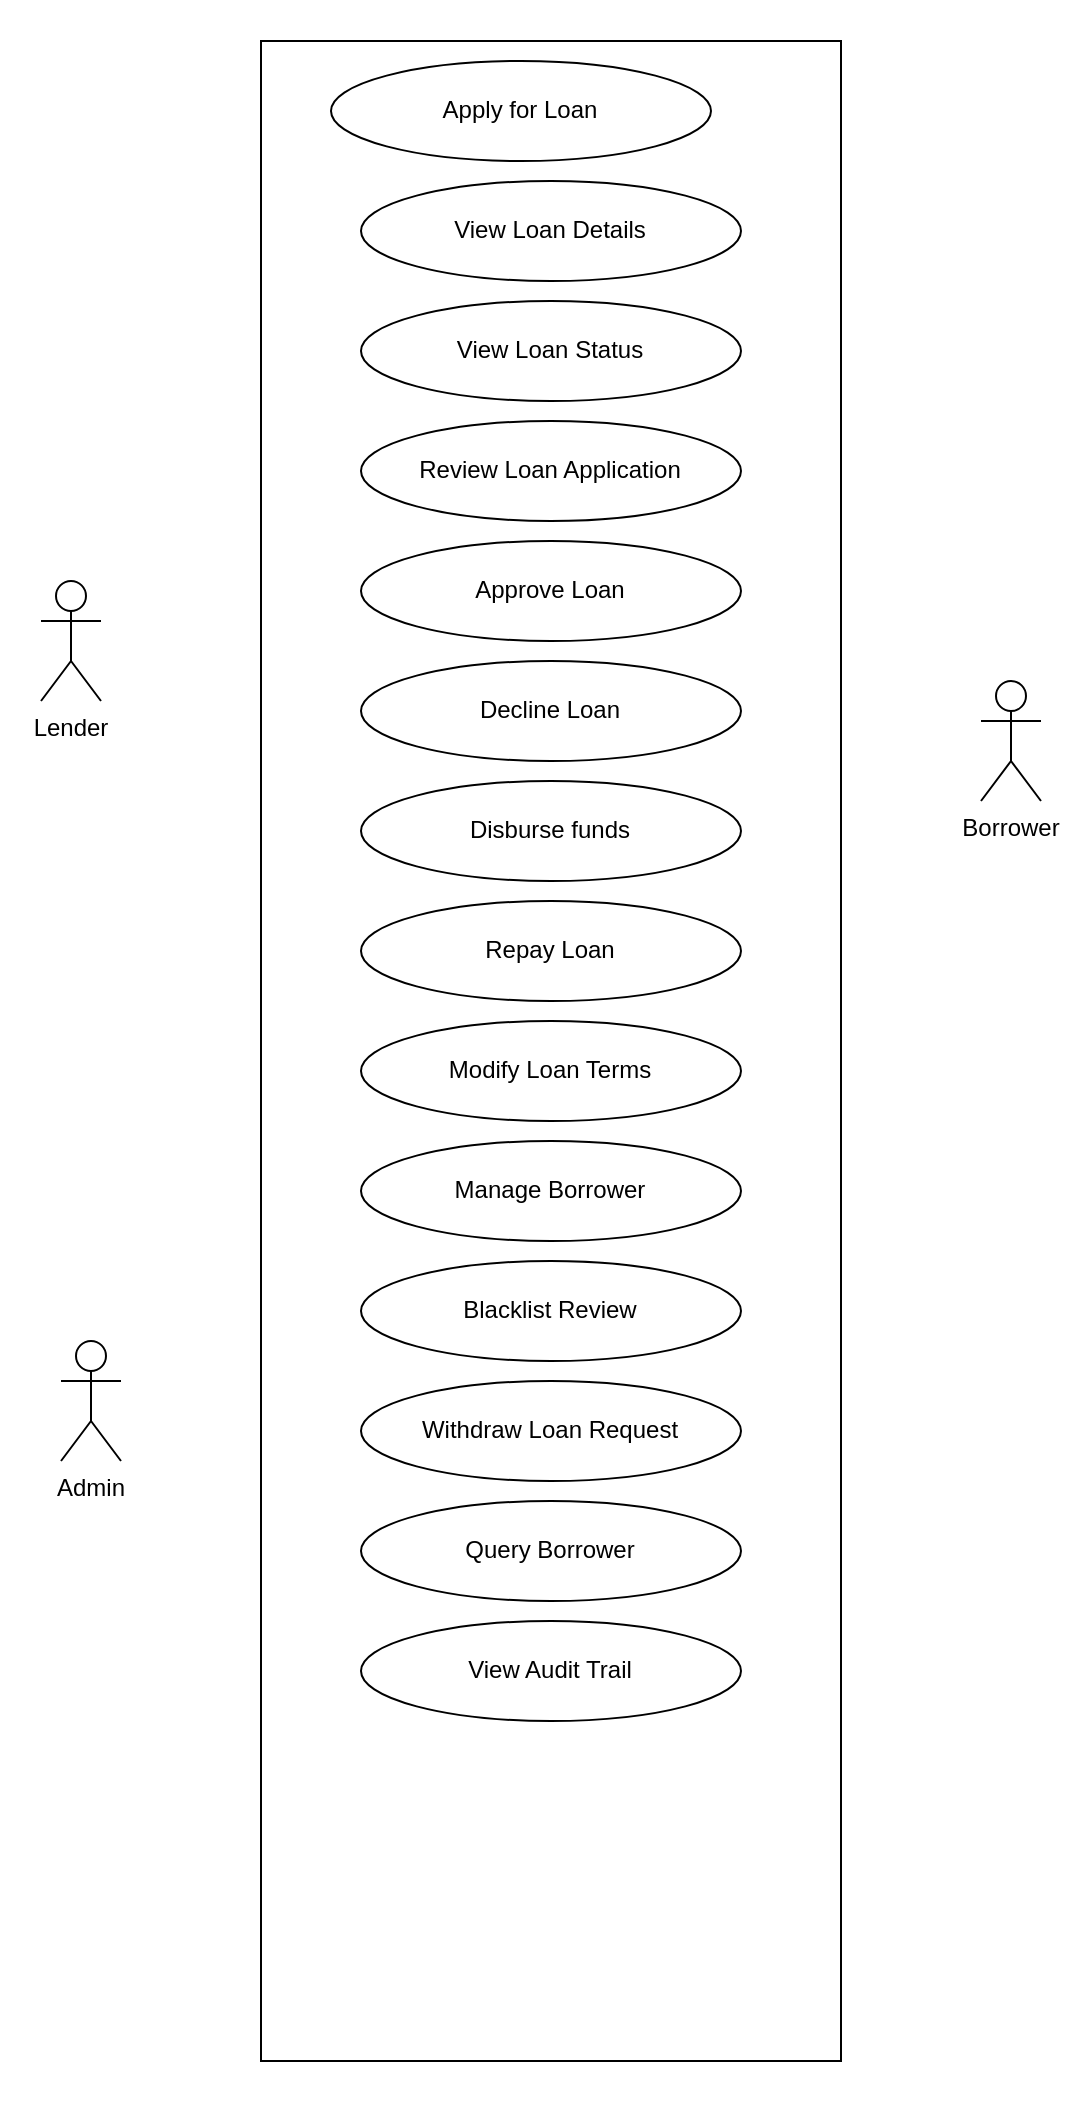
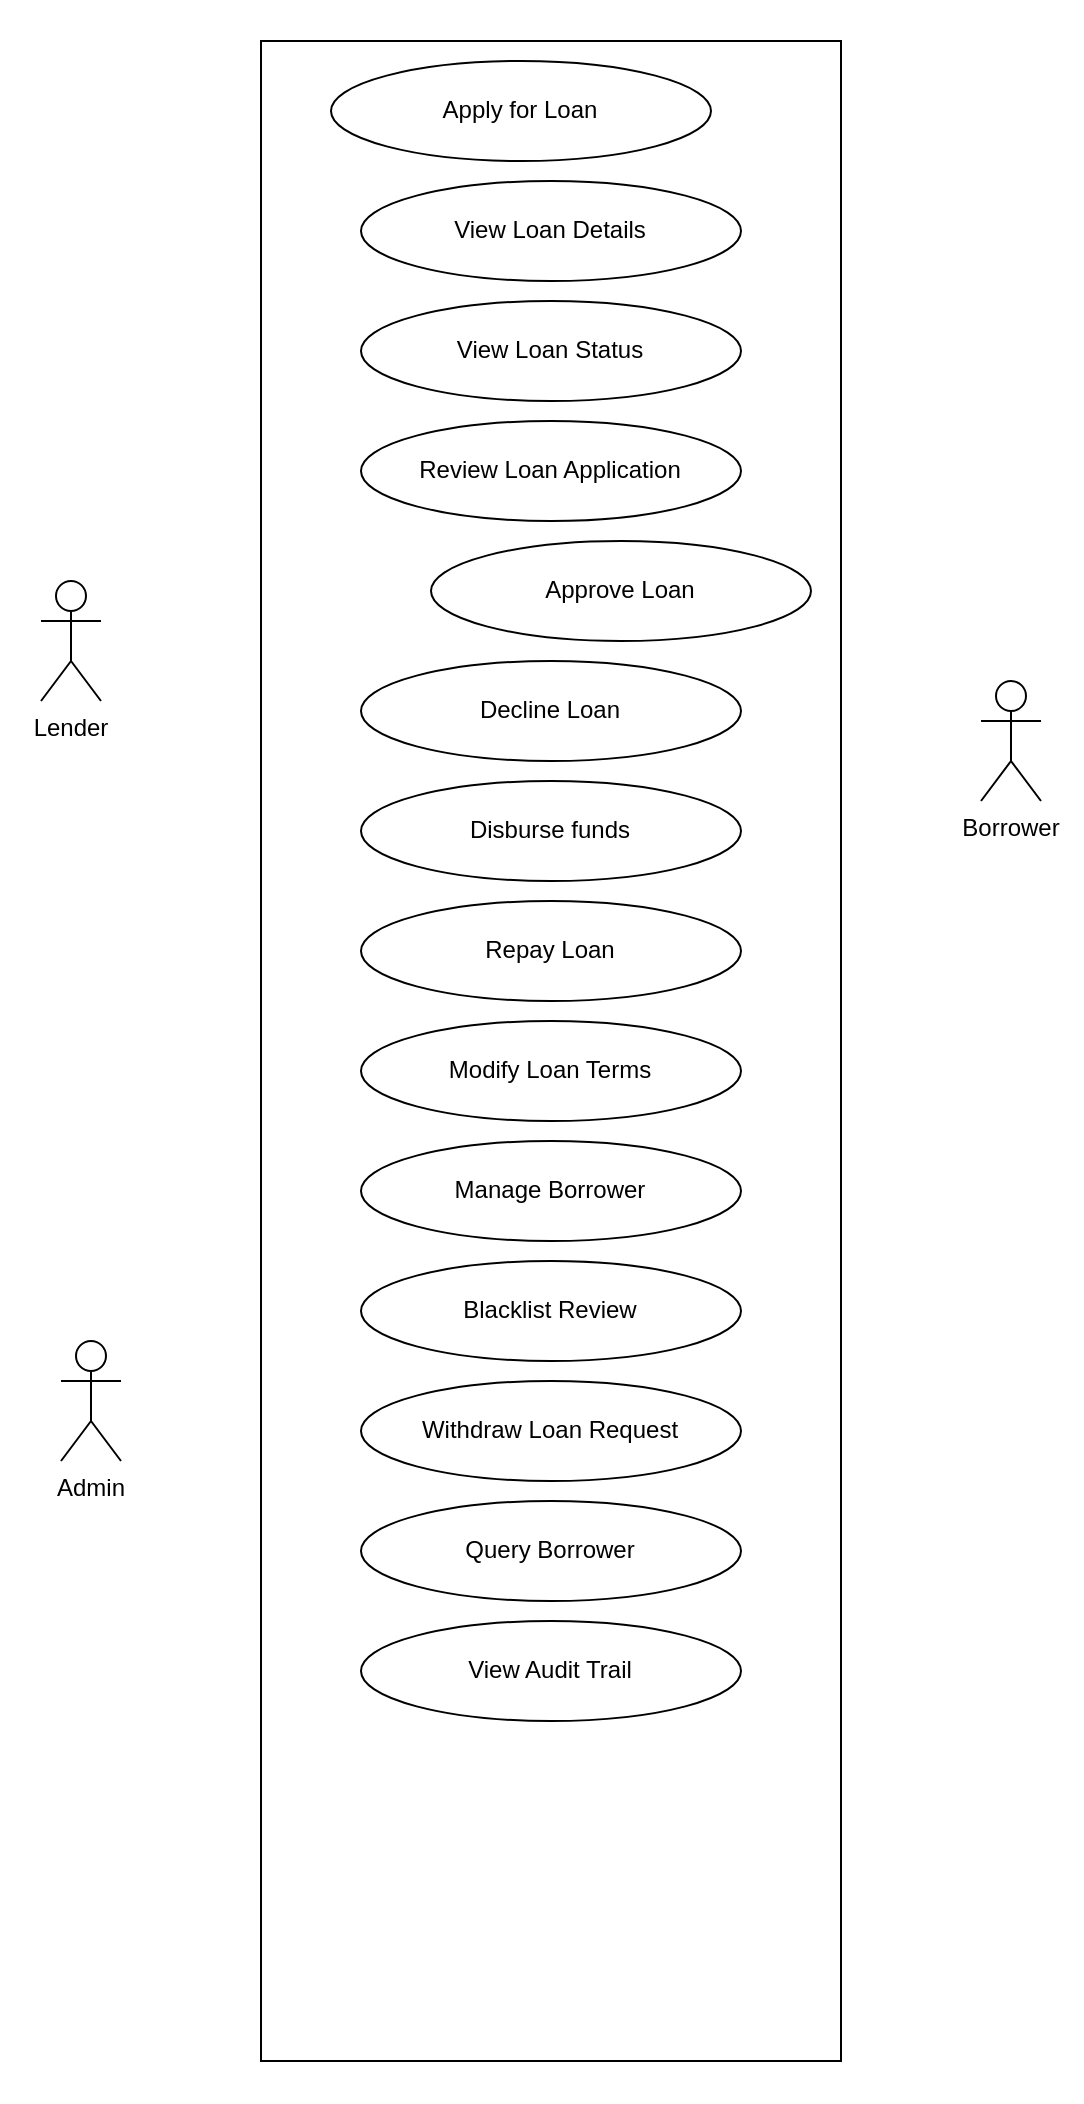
(551, 591) -> (621, 591)
